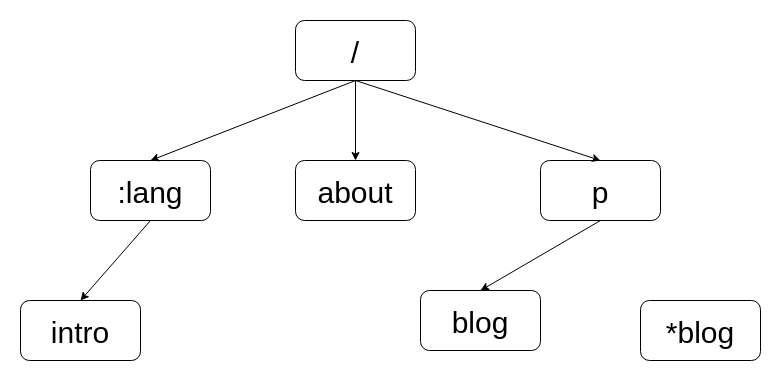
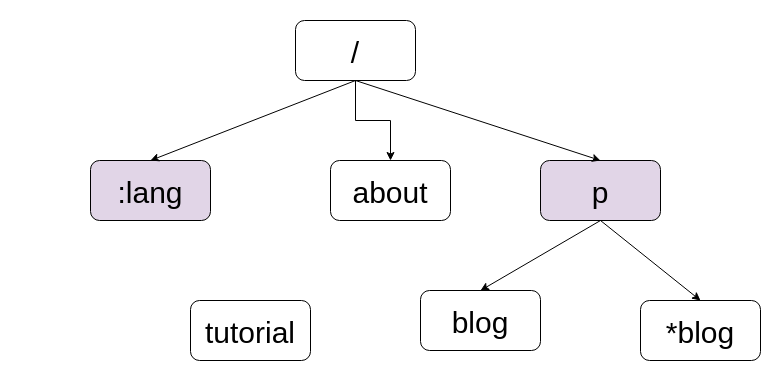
(151, 191) -> (151, 191)
(356, 191) -> (391, 191)
(601, 191) -> (601, 191)
(118, 258) -> none
none -> (648, 259)
(81, 331) -> none
none -> (251, 331)
